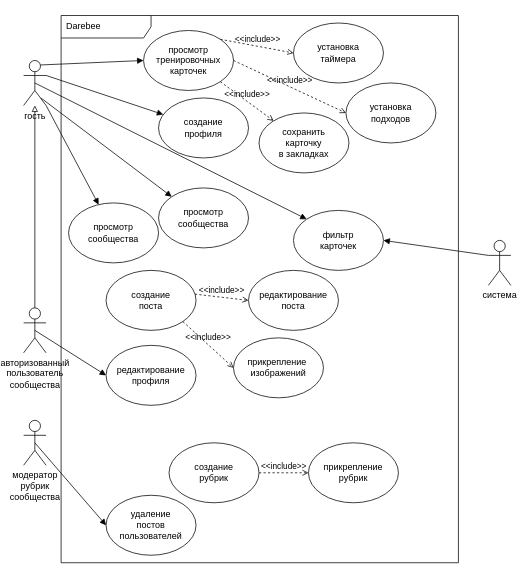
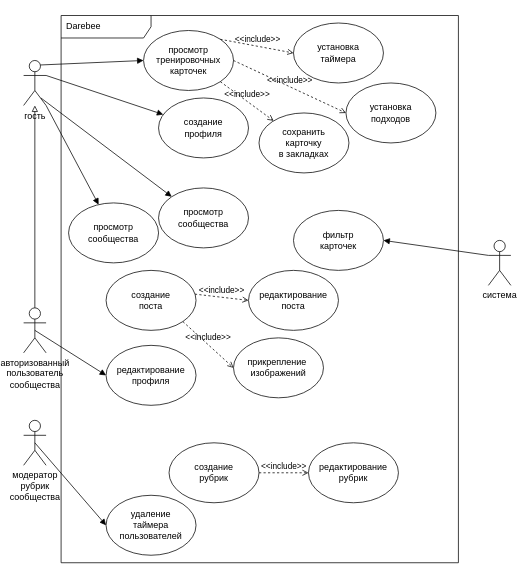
(168, 150) -> none
(354, 473) -> (354, 473)
(151, 525) -> (151, 525)
